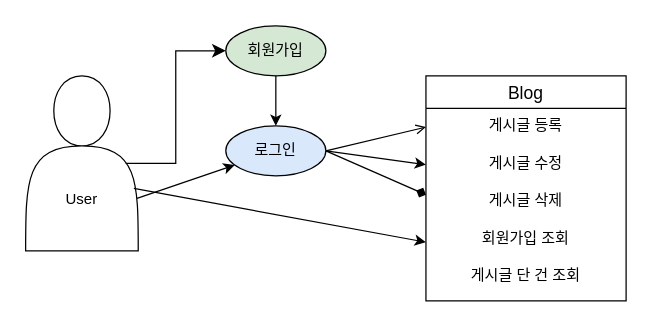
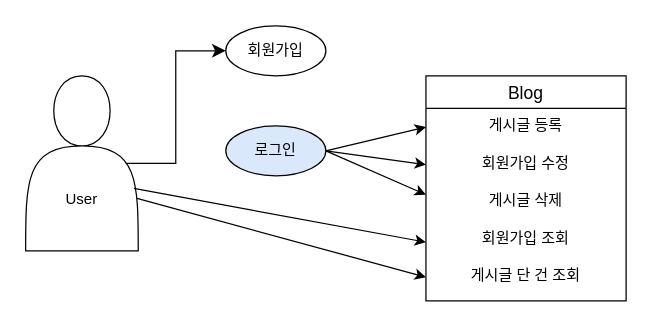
(276, 51) -> (276, 51)
(276, 97) -> none
(418, 129) -> (416, 129)
(526, 163) -> (526, 163)
(181, 183) -> (277, 236)
(416, 190) -> (417, 190)
